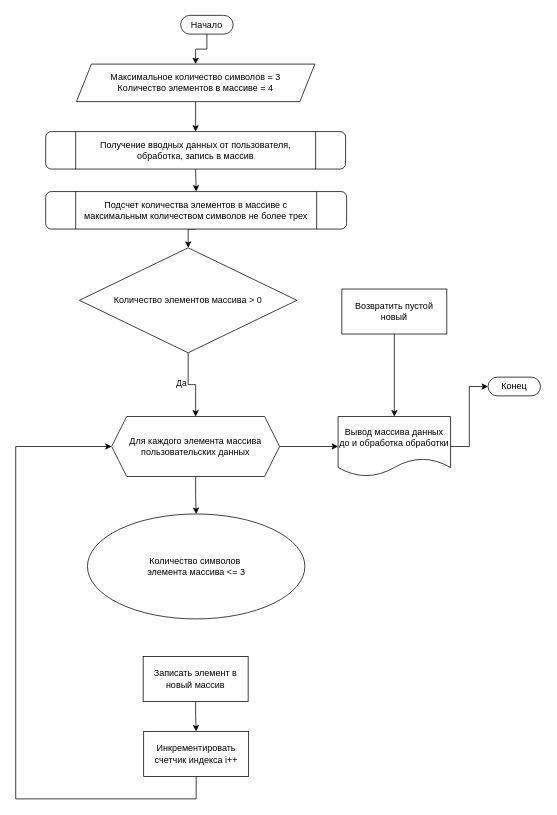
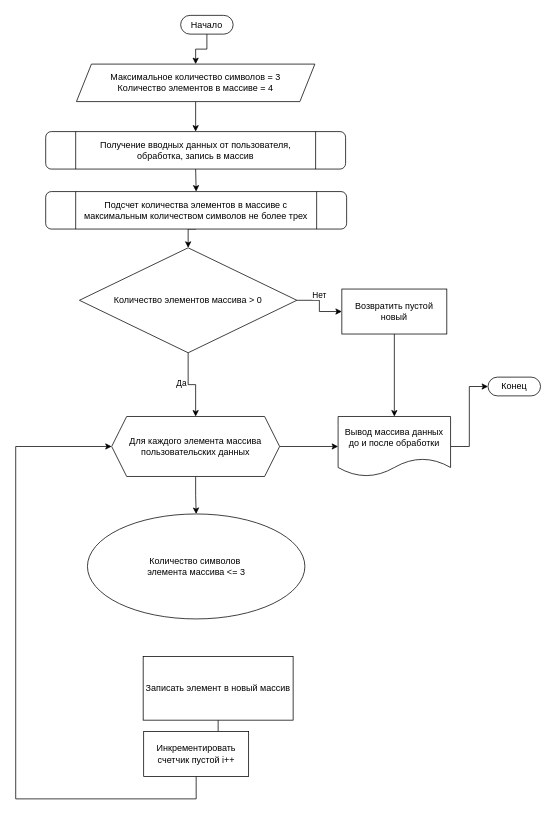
none -> (319, 303)
(394, 438) -> (394, 438)
(195, 679) -> (218, 689)
(196, 754) -> (196, 754)
